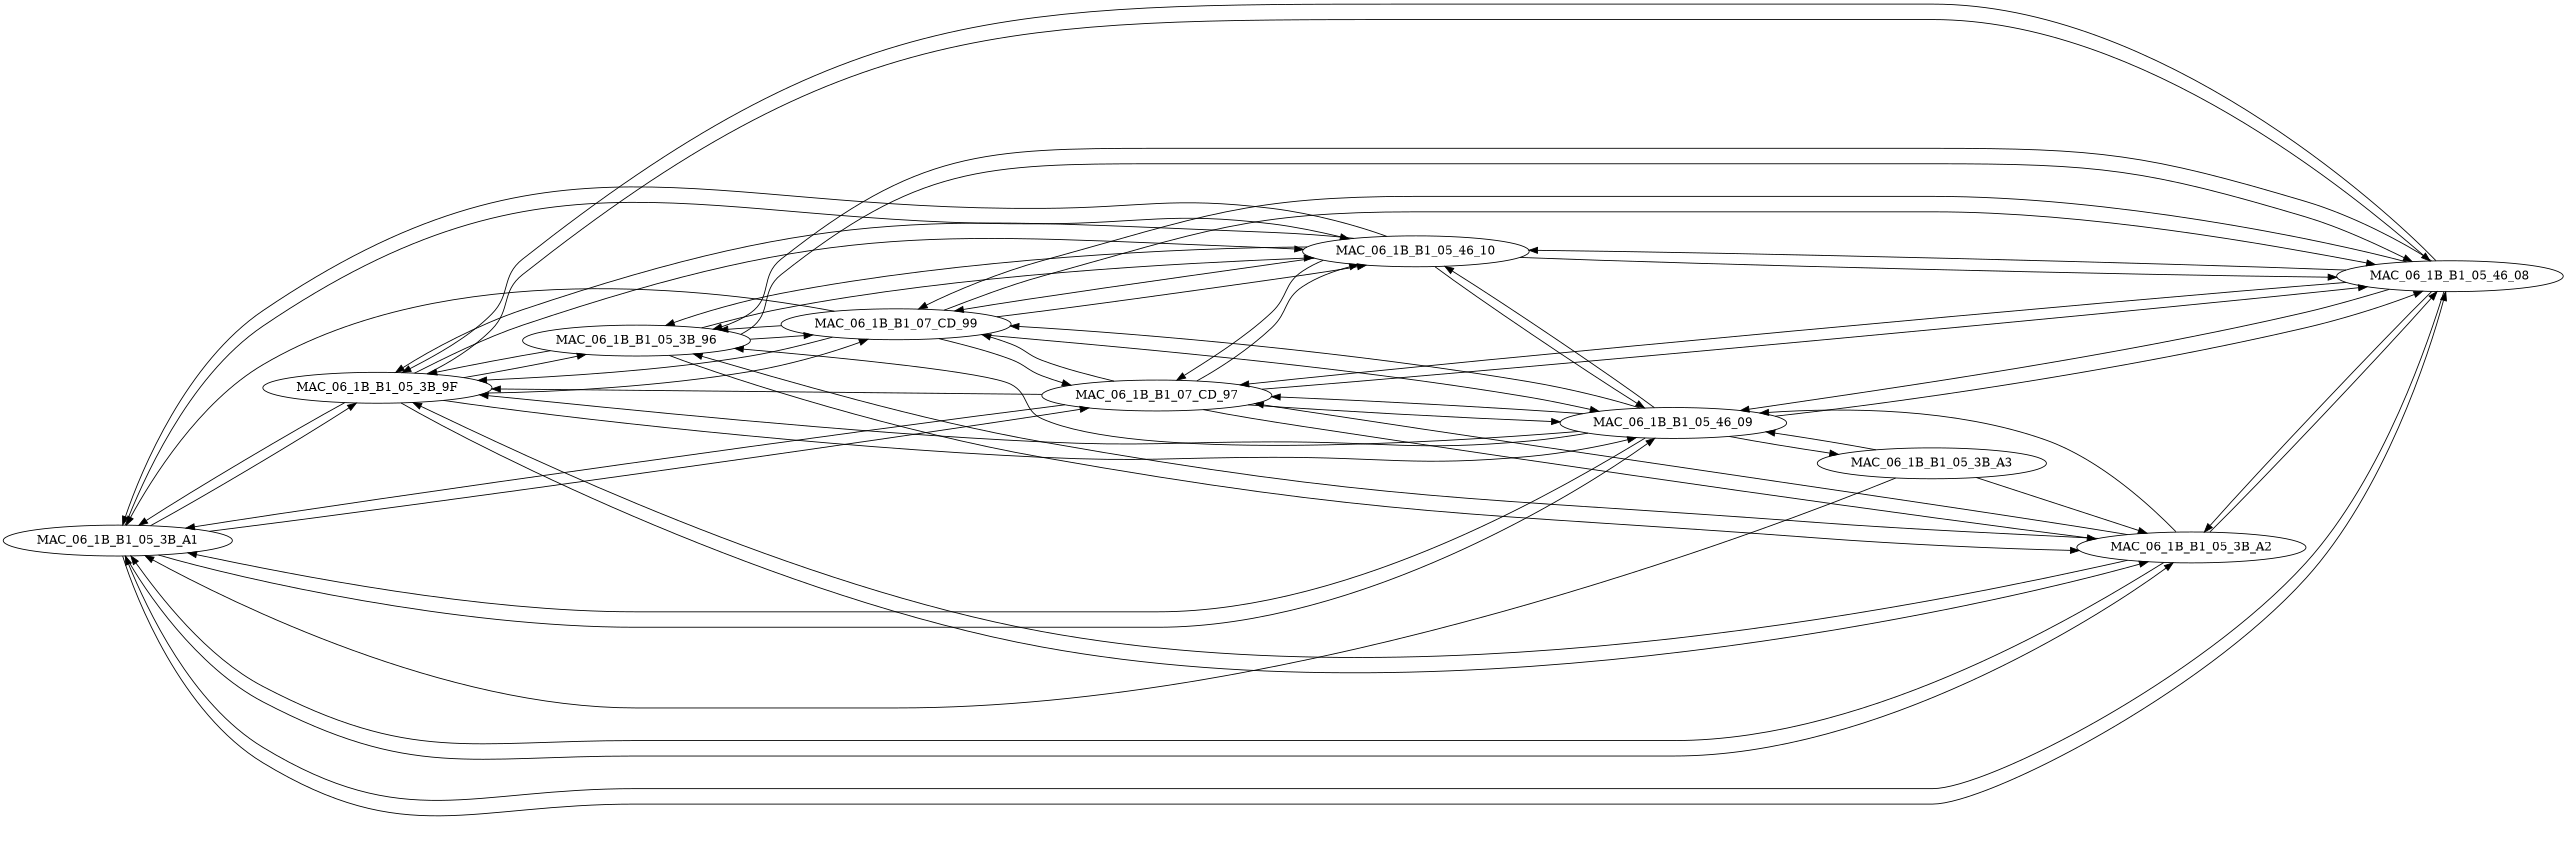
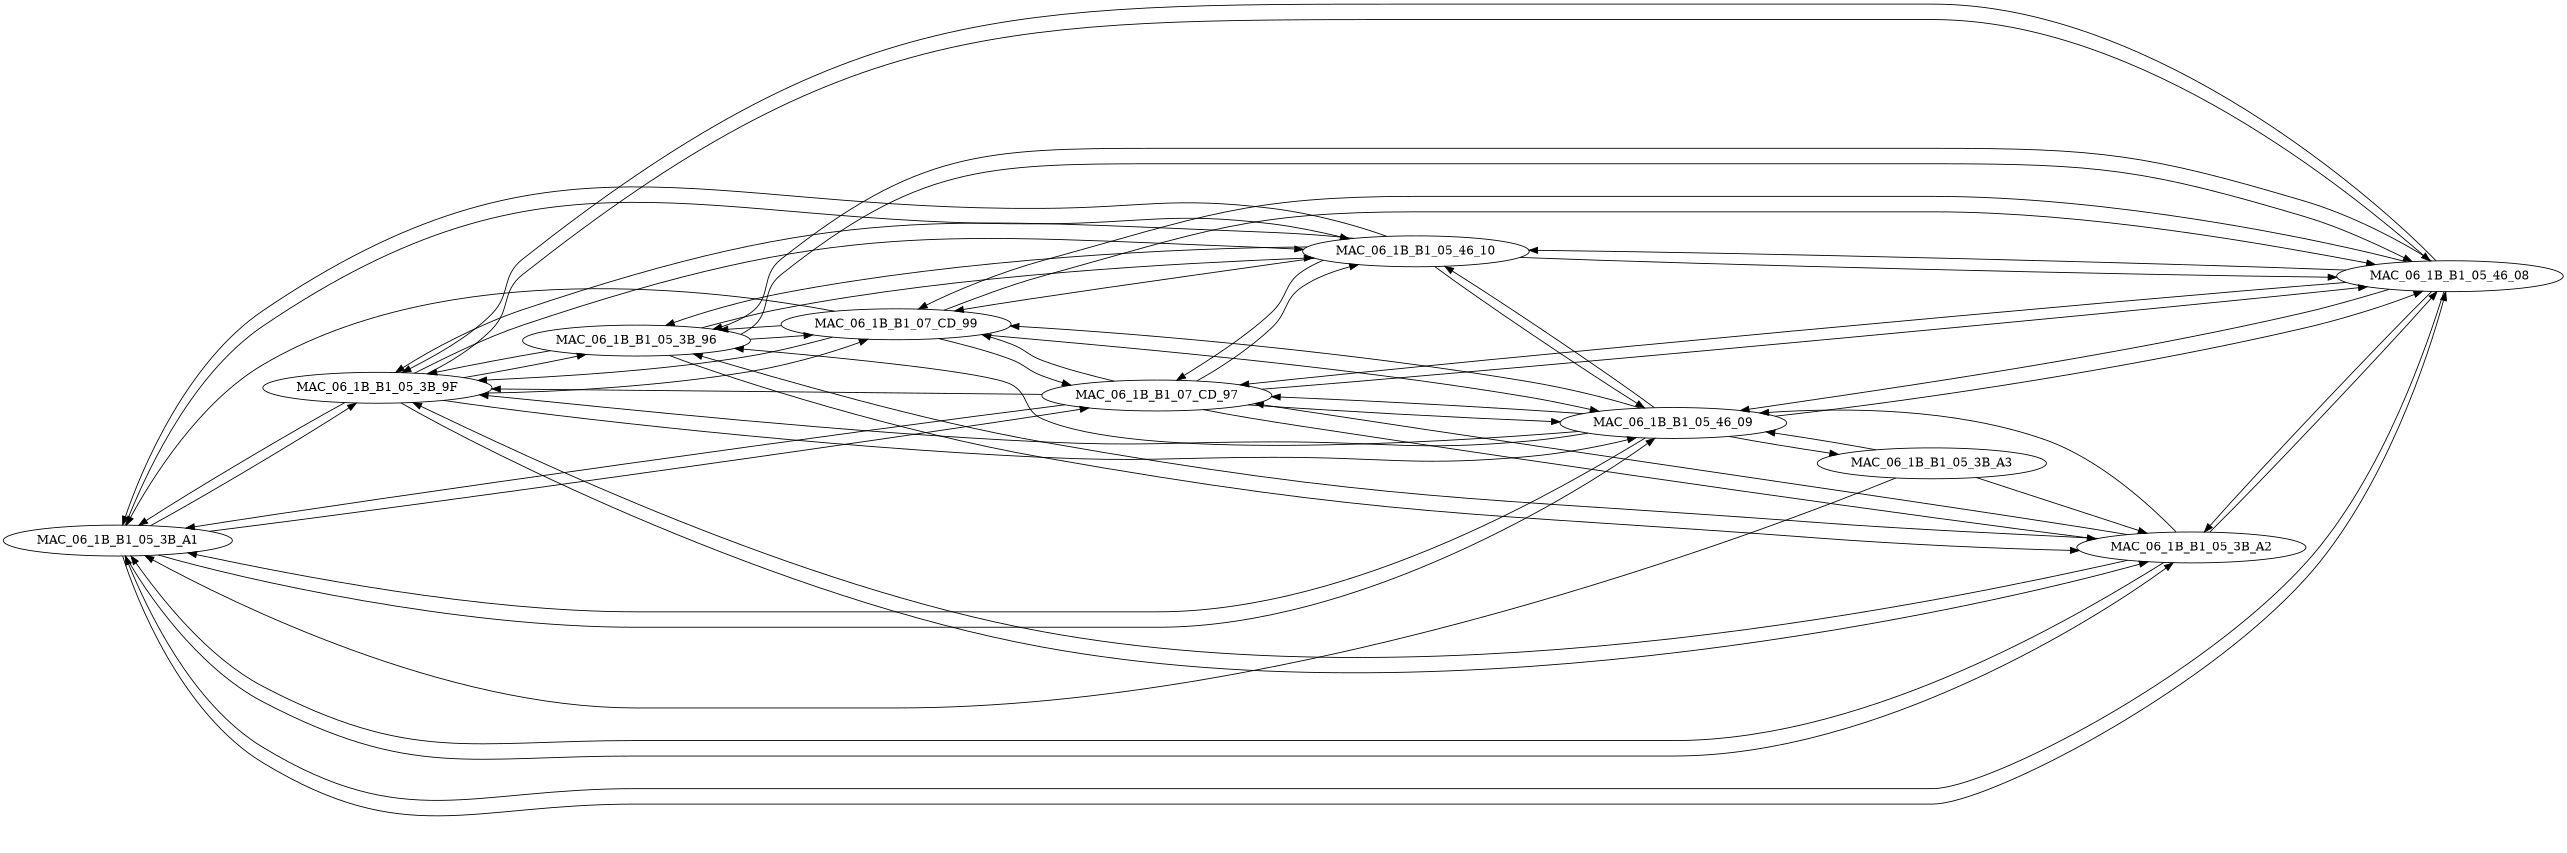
(1177, 293) -> none
